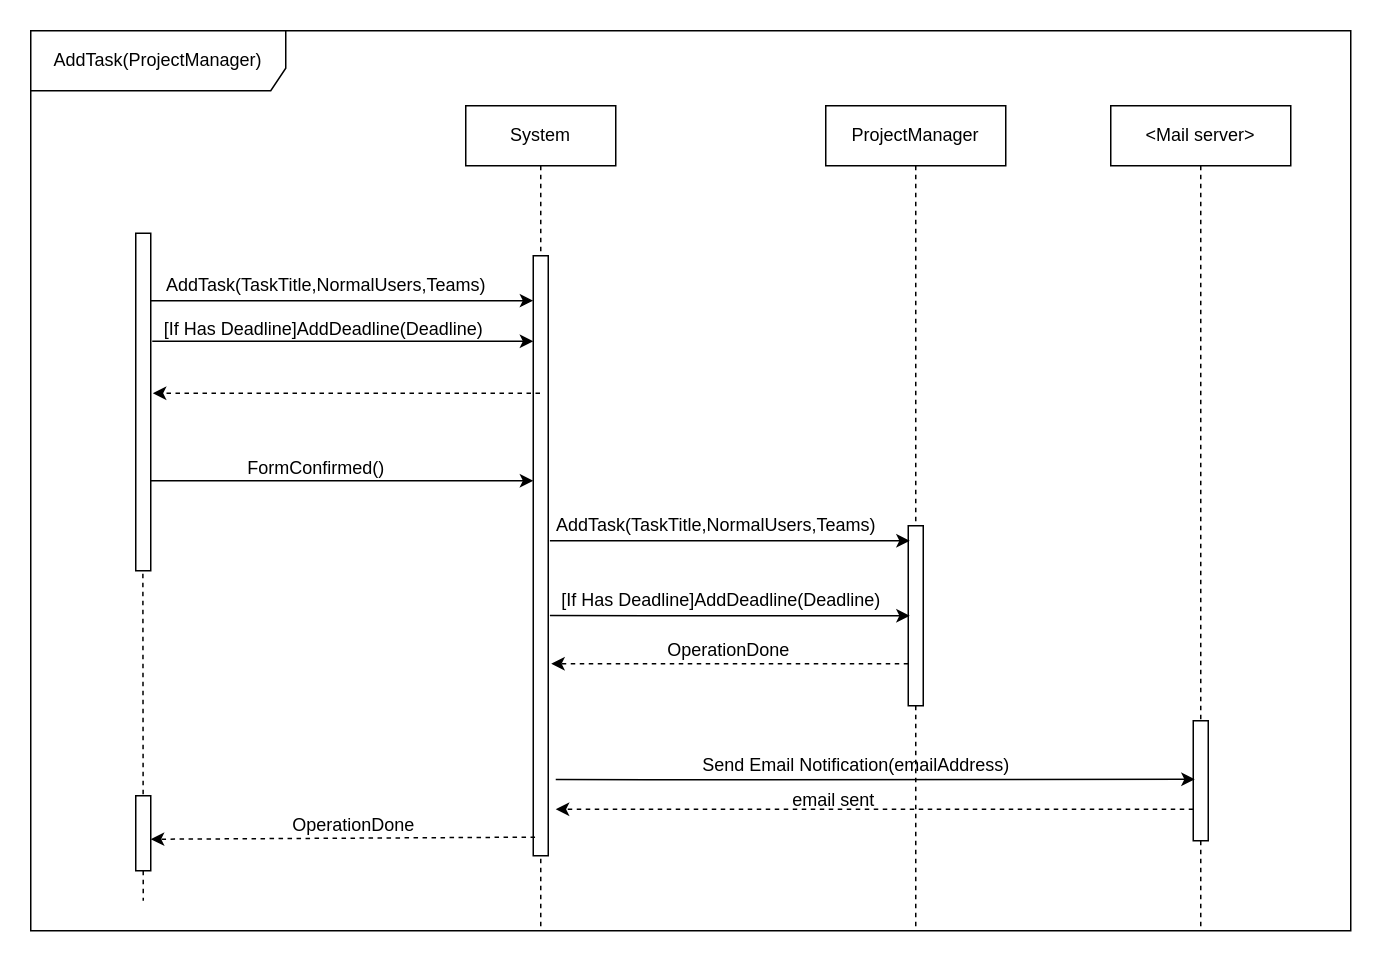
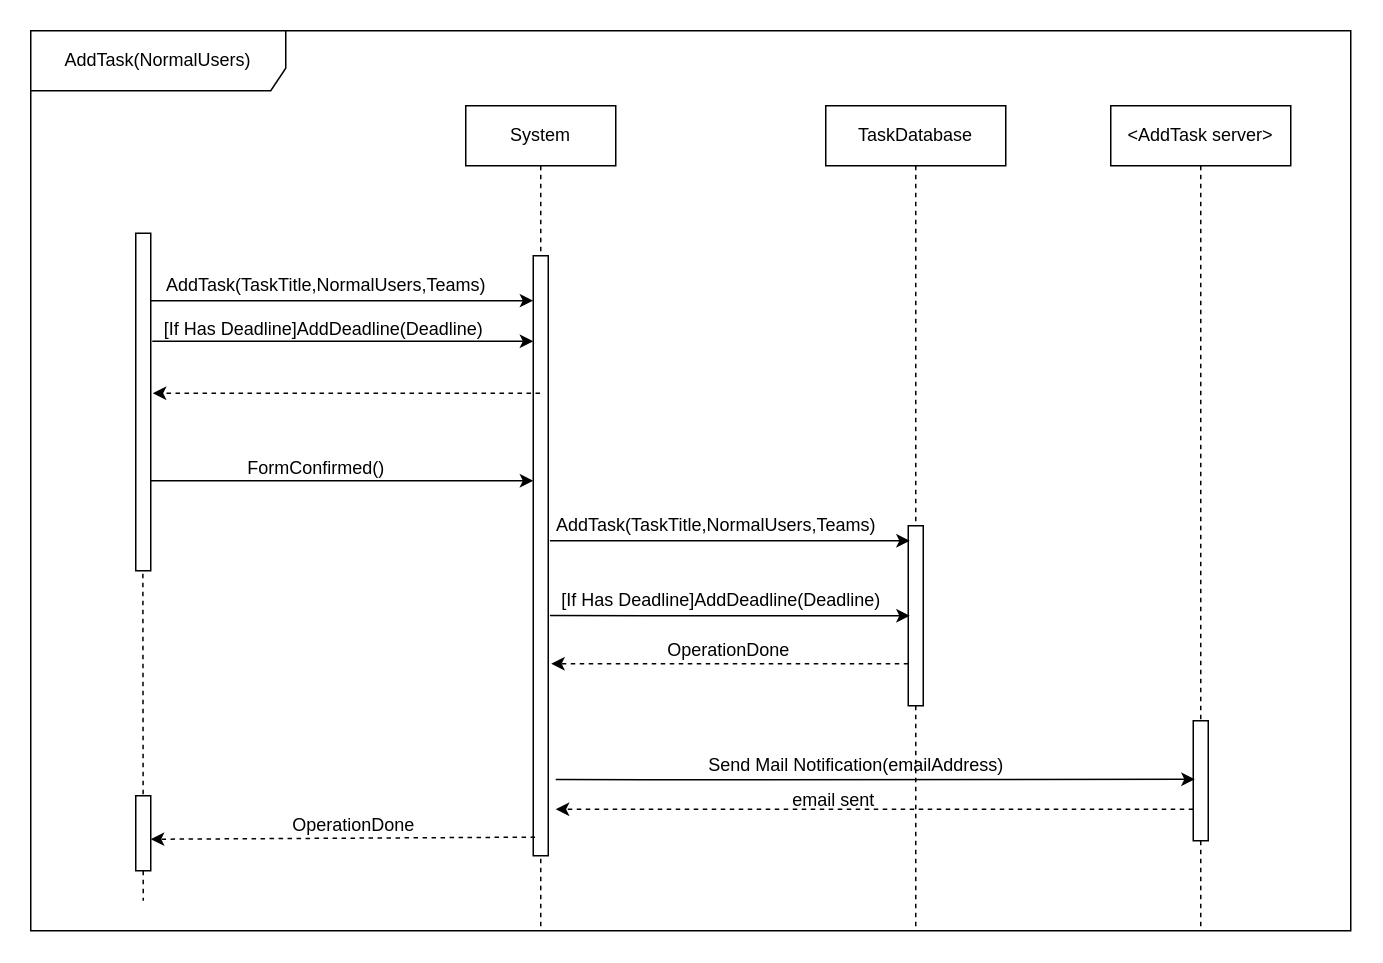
(158, 61) -> (158, 61)
(916, 136) -> (916, 136)
(1201, 136) -> (1201, 136)
(857, 766) -> (857, 766)
